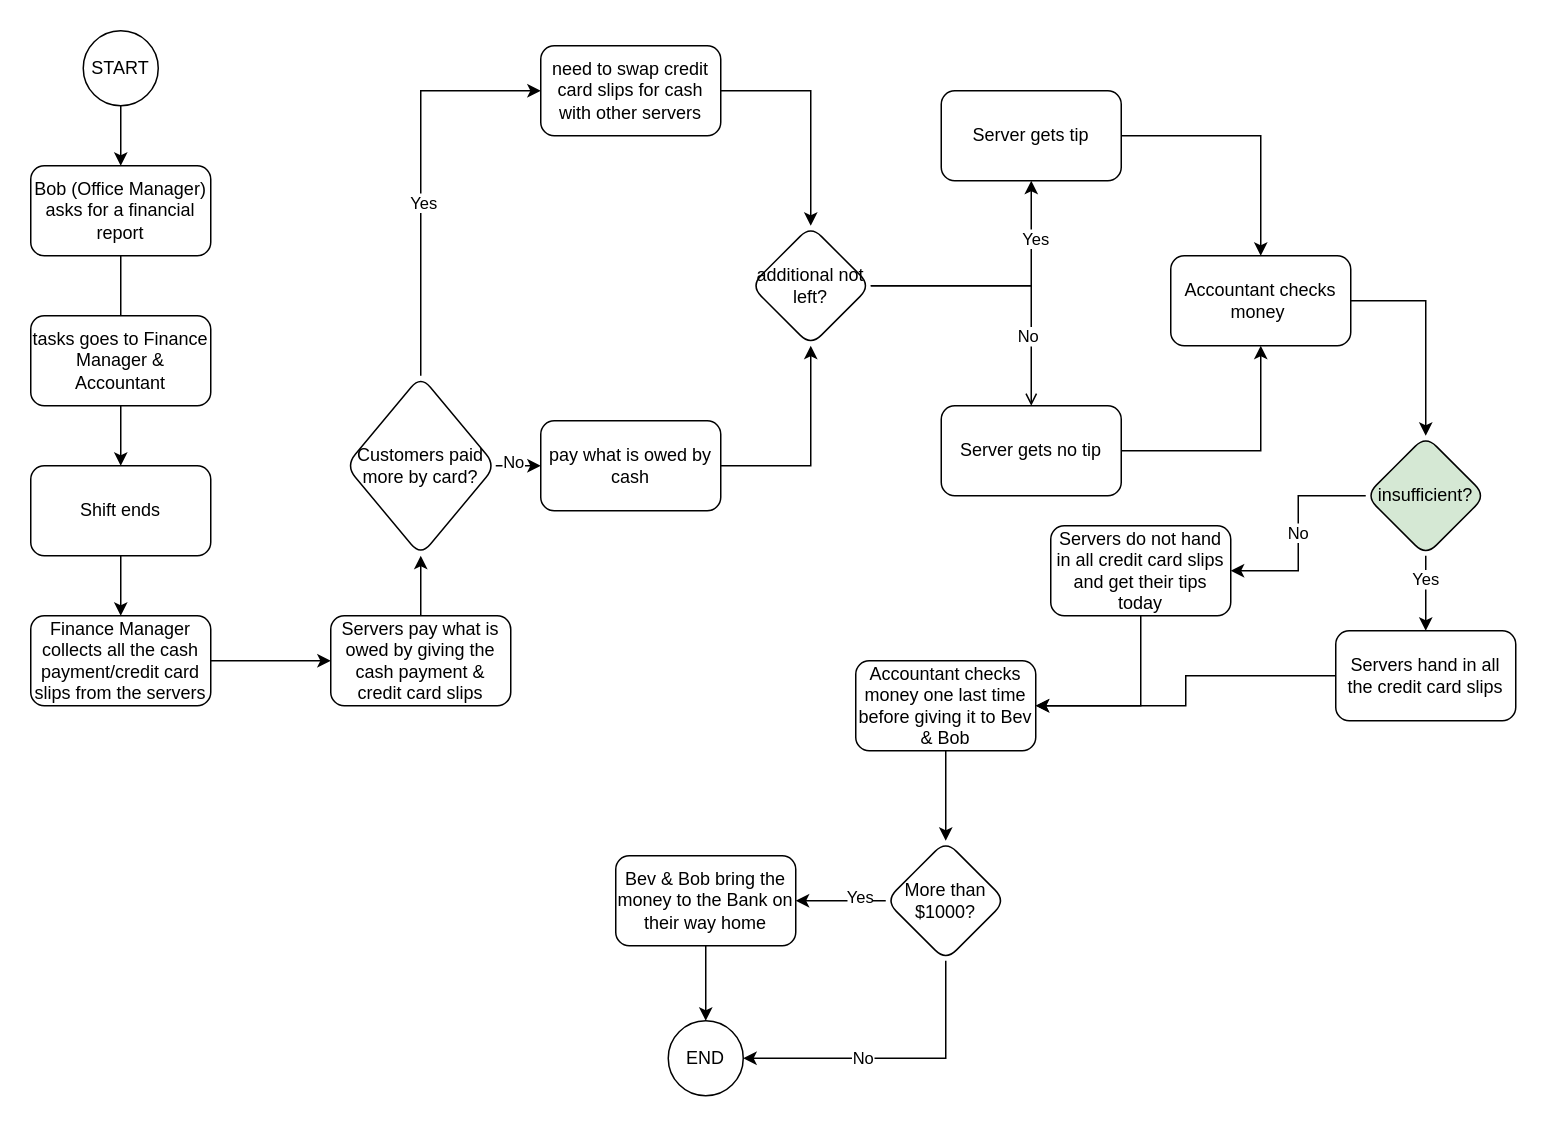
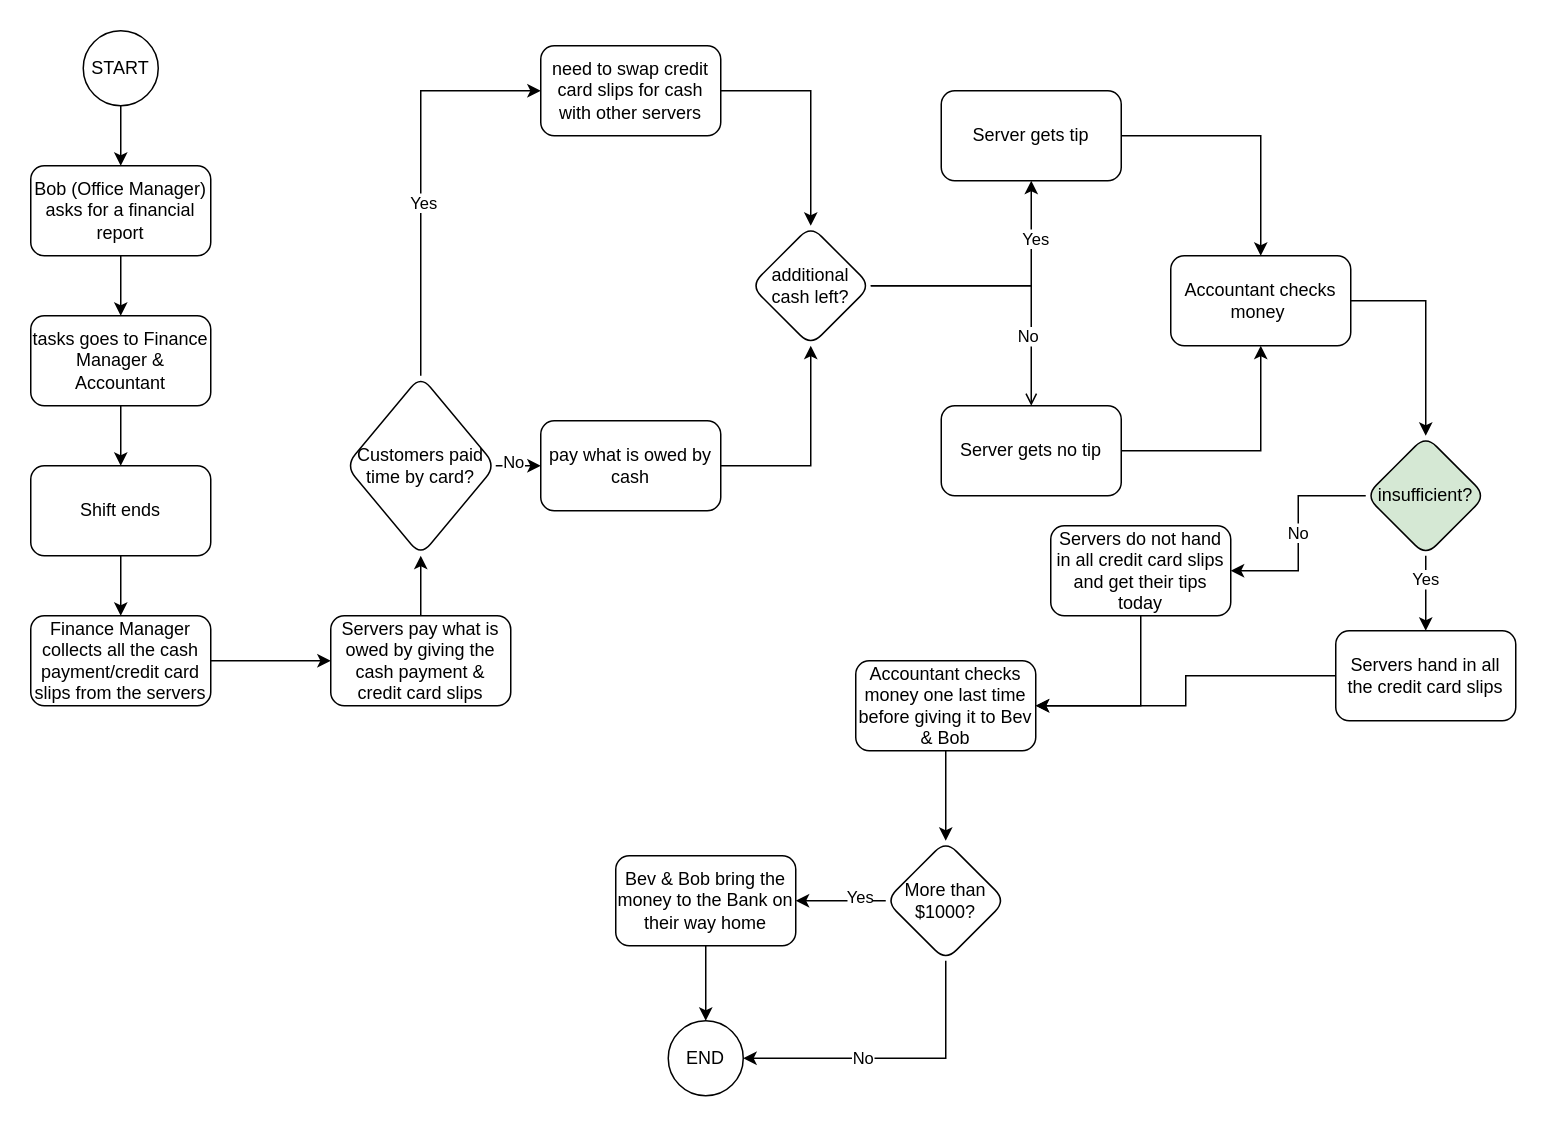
(811, 286) -> (811, 286)
(121, 308) -> (121, 304)
(421, 466) -> (421, 466)
